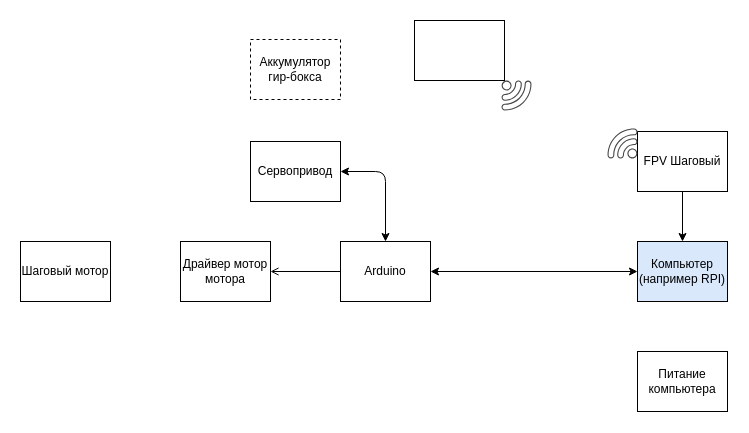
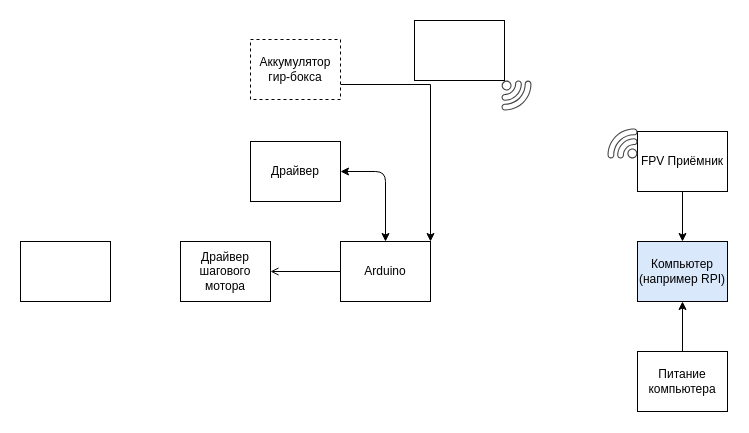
none -> (431, 115)
(683, 162) -> (683, 162)
(296, 172) -> (296, 172)
(66, 272) -> none
(226, 272) -> (226, 272)
(534, 272) -> none
none -> (683, 330)
